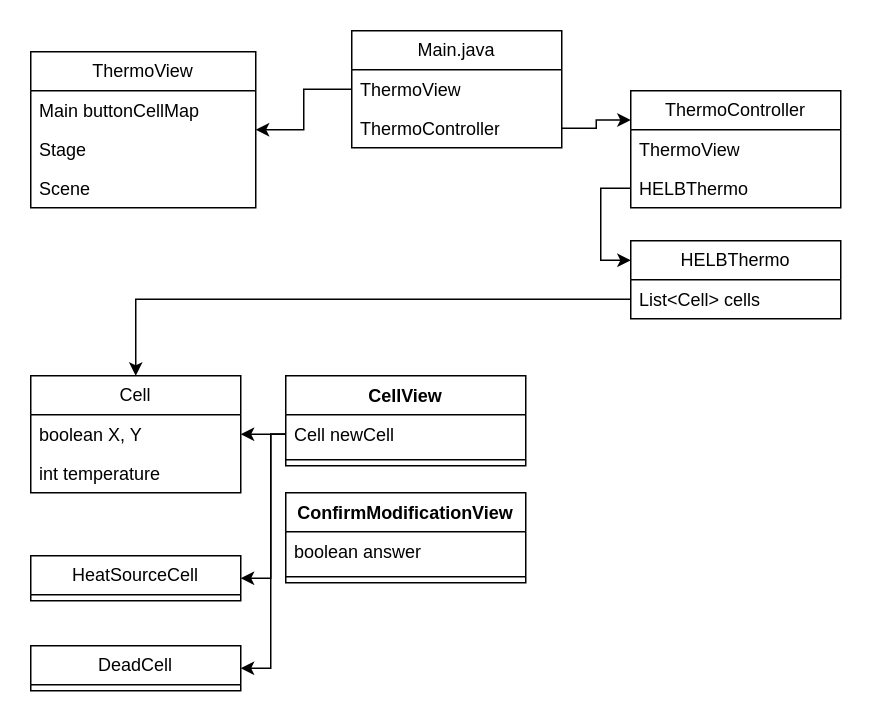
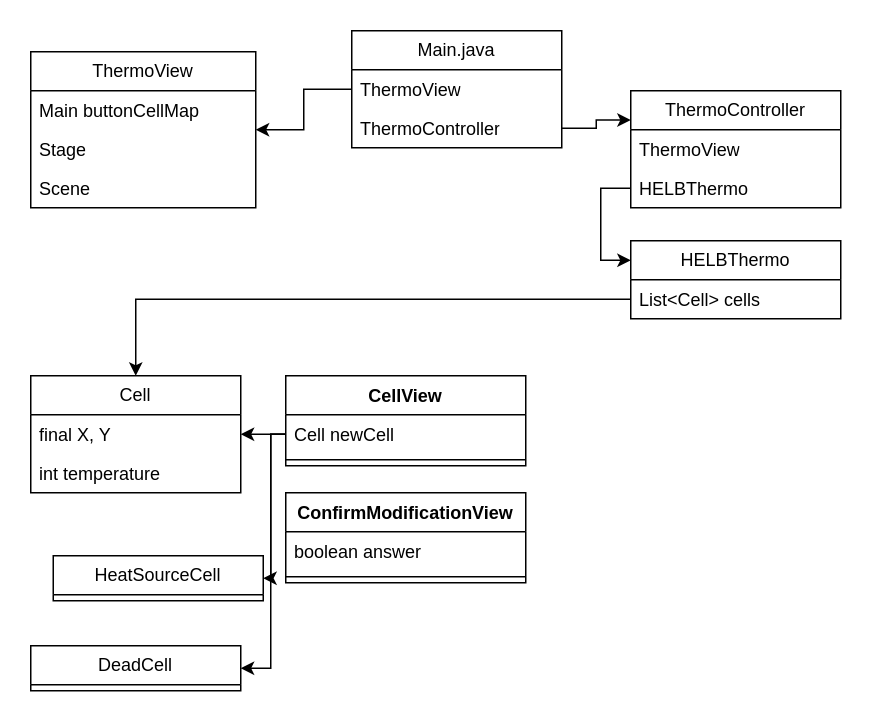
(91, 436) -> (78, 436)
(136, 578) -> (158, 578)
